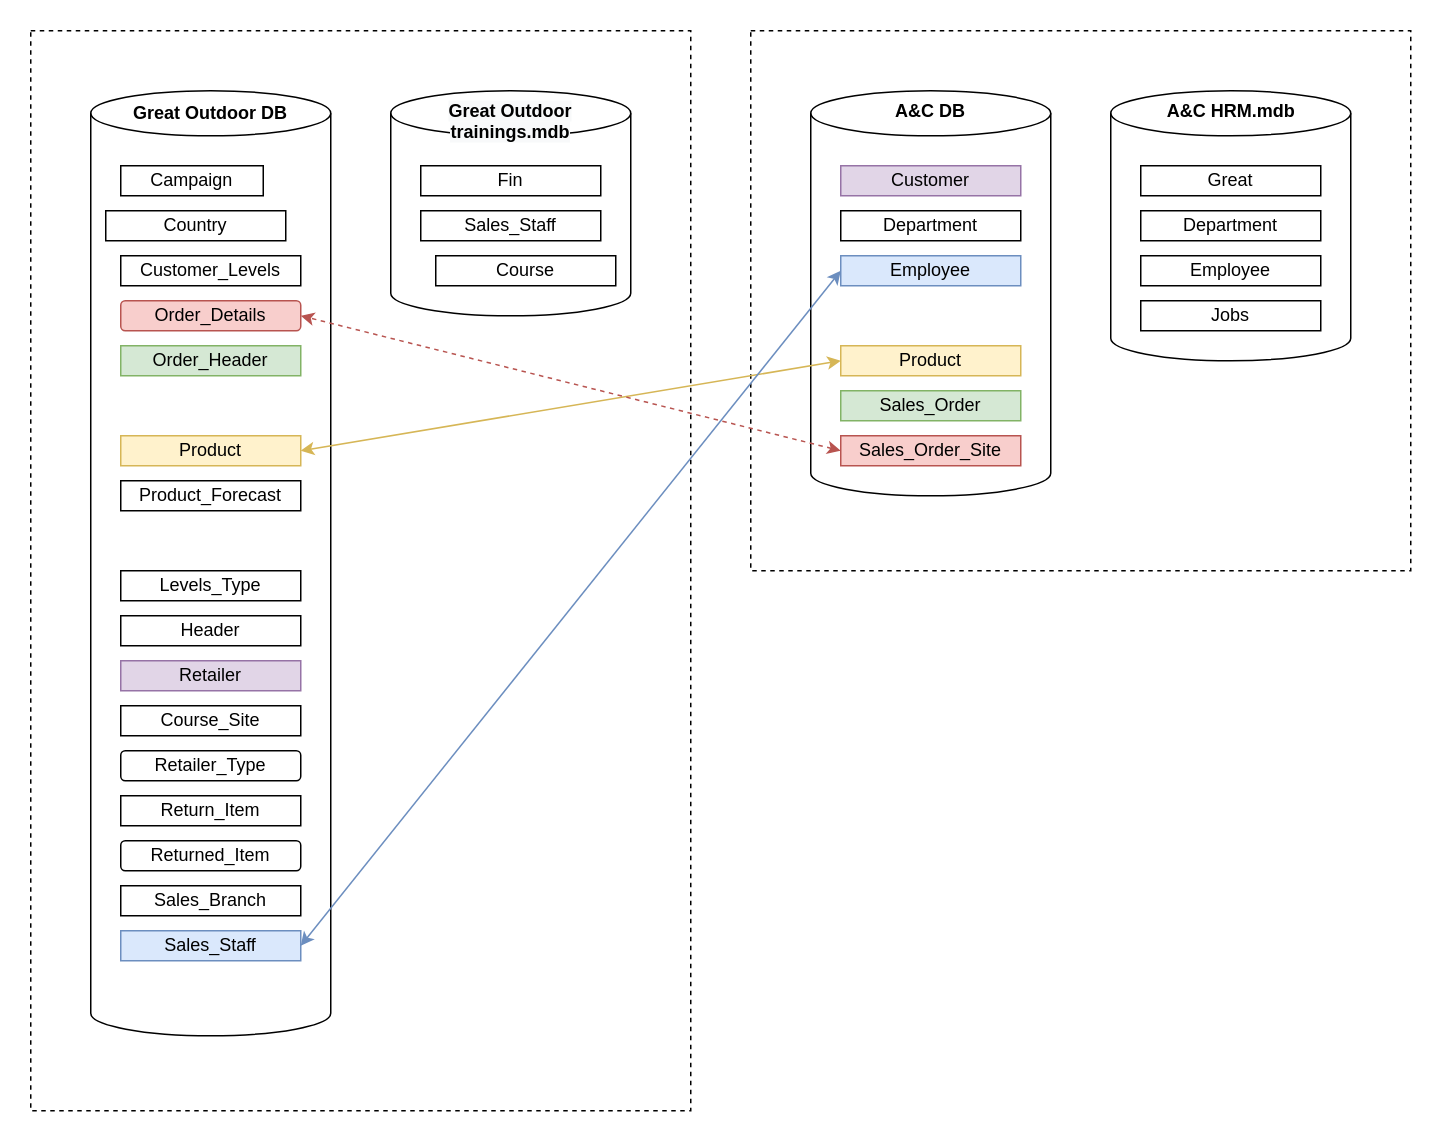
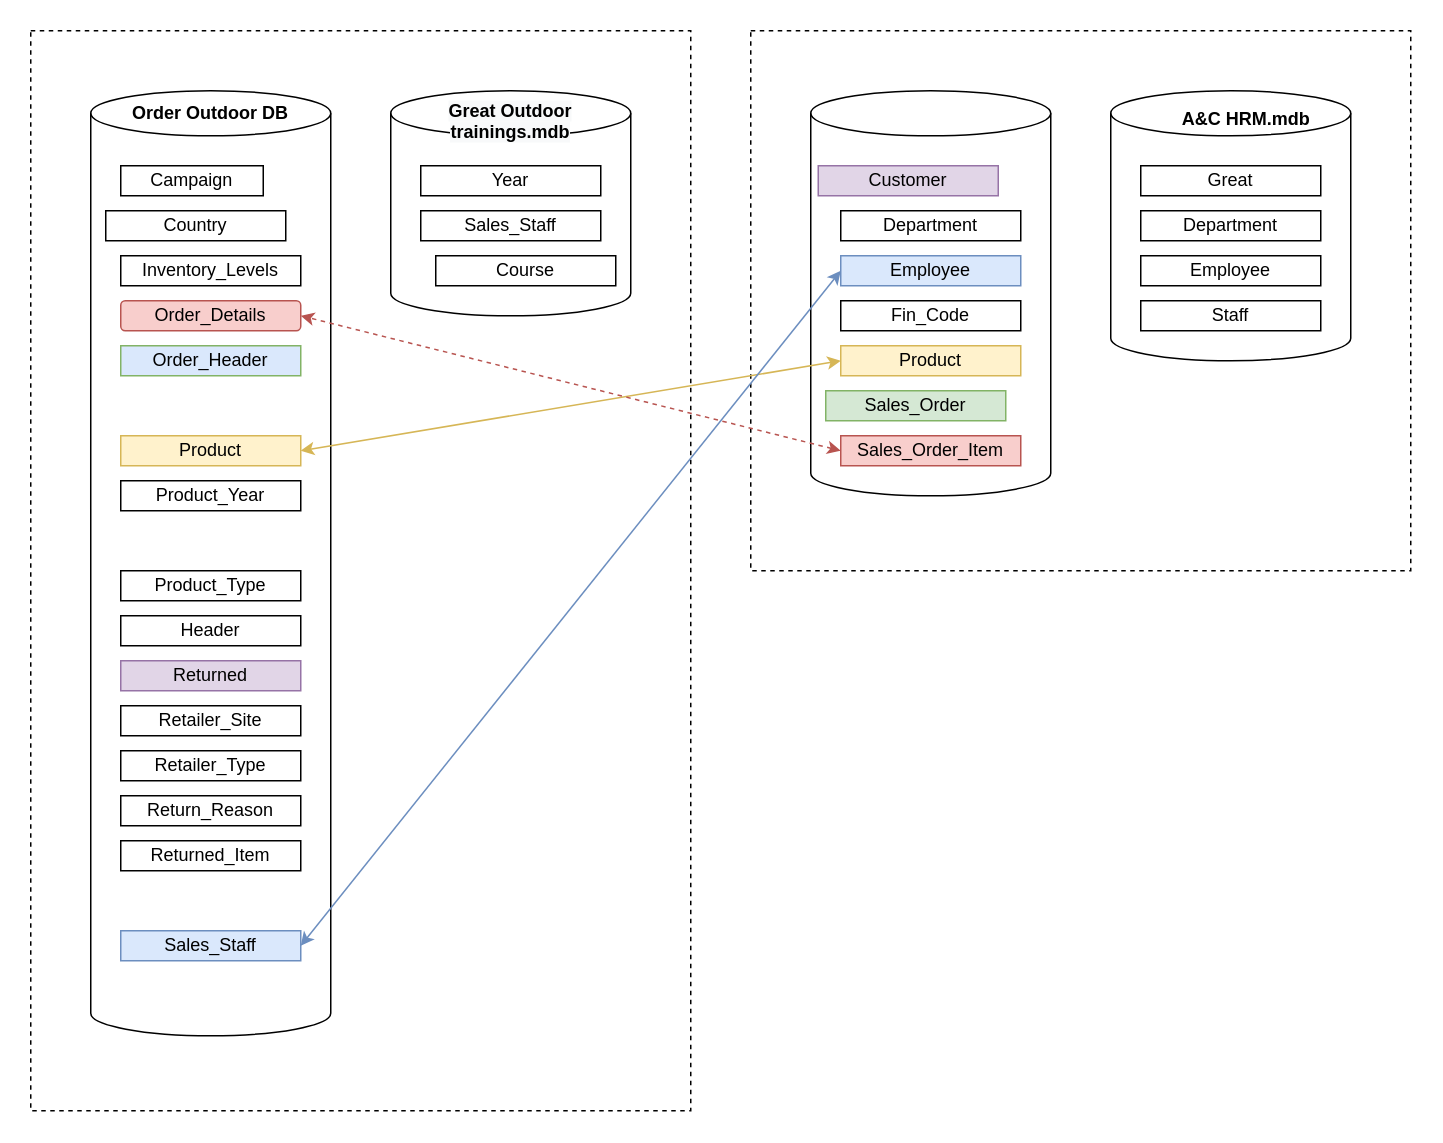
(211, 113) -> (211, 113)
(931, 113) -> none
(1231, 113) -> (1246, 121)
(511, 181) -> (511, 181)
(931, 181) -> (908, 181)
(211, 271) -> (211, 271)
none -> (931, 316)
(1231, 316) -> (1231, 316)
(211, 361) -> (211, 361)
(931, 406) -> (916, 406)
(931, 451) -> (931, 451)
(211, 496) -> (211, 496)
(211, 586) -> (211, 586)
(211, 676) -> (211, 676)
(211, 721) -> (211, 721)
(211, 766) -> (211, 766)
(211, 811) -> (211, 811)
(211, 856) -> (211, 856)
(211, 901) -> none
